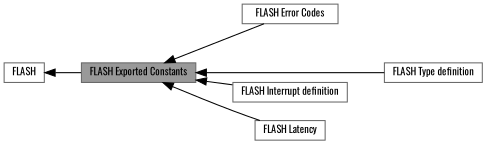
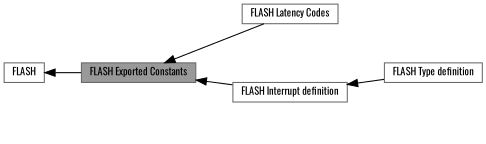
(290, 14) -> (290, 14)
(295, 73) -> (371, 81)
(290, 130) -> none
